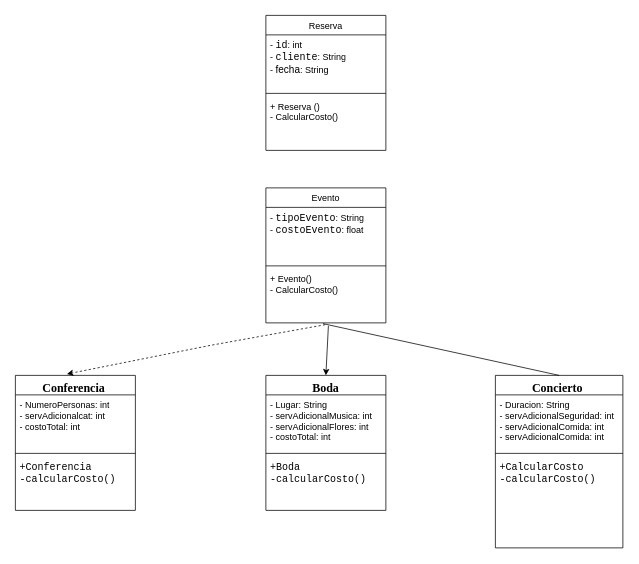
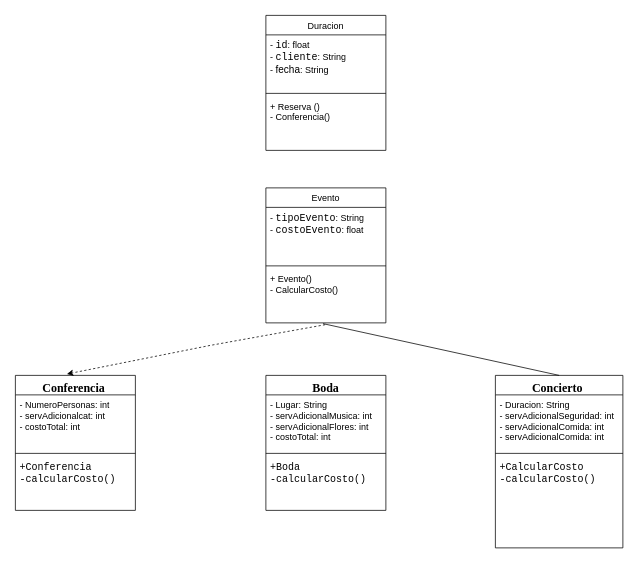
(326, 26) -> (326, 26)
(307, 56) -> (307, 56)
(310, 112) -> (306, 112)
(327, 348) -> none
